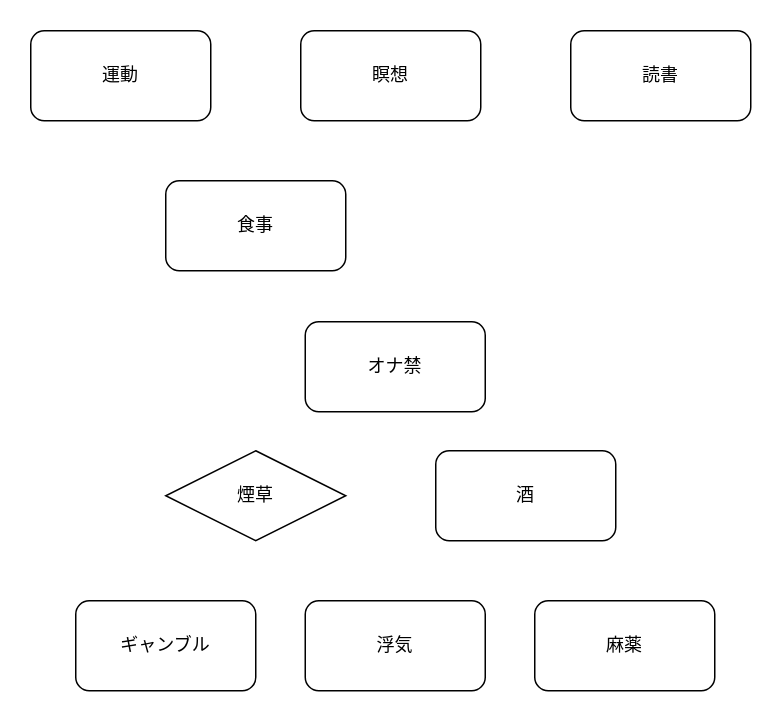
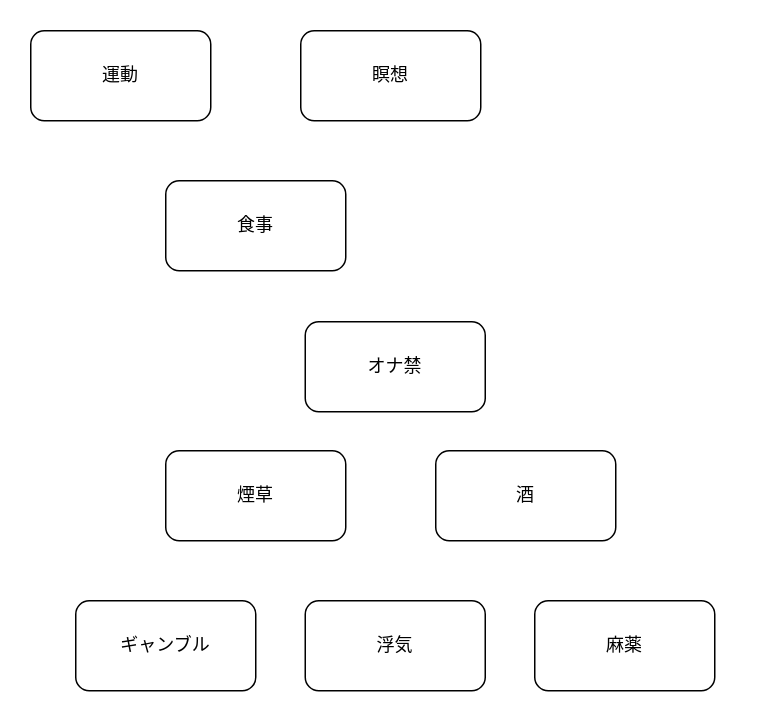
(661, 76) -> none
(256, 496) -> (256, 496)
